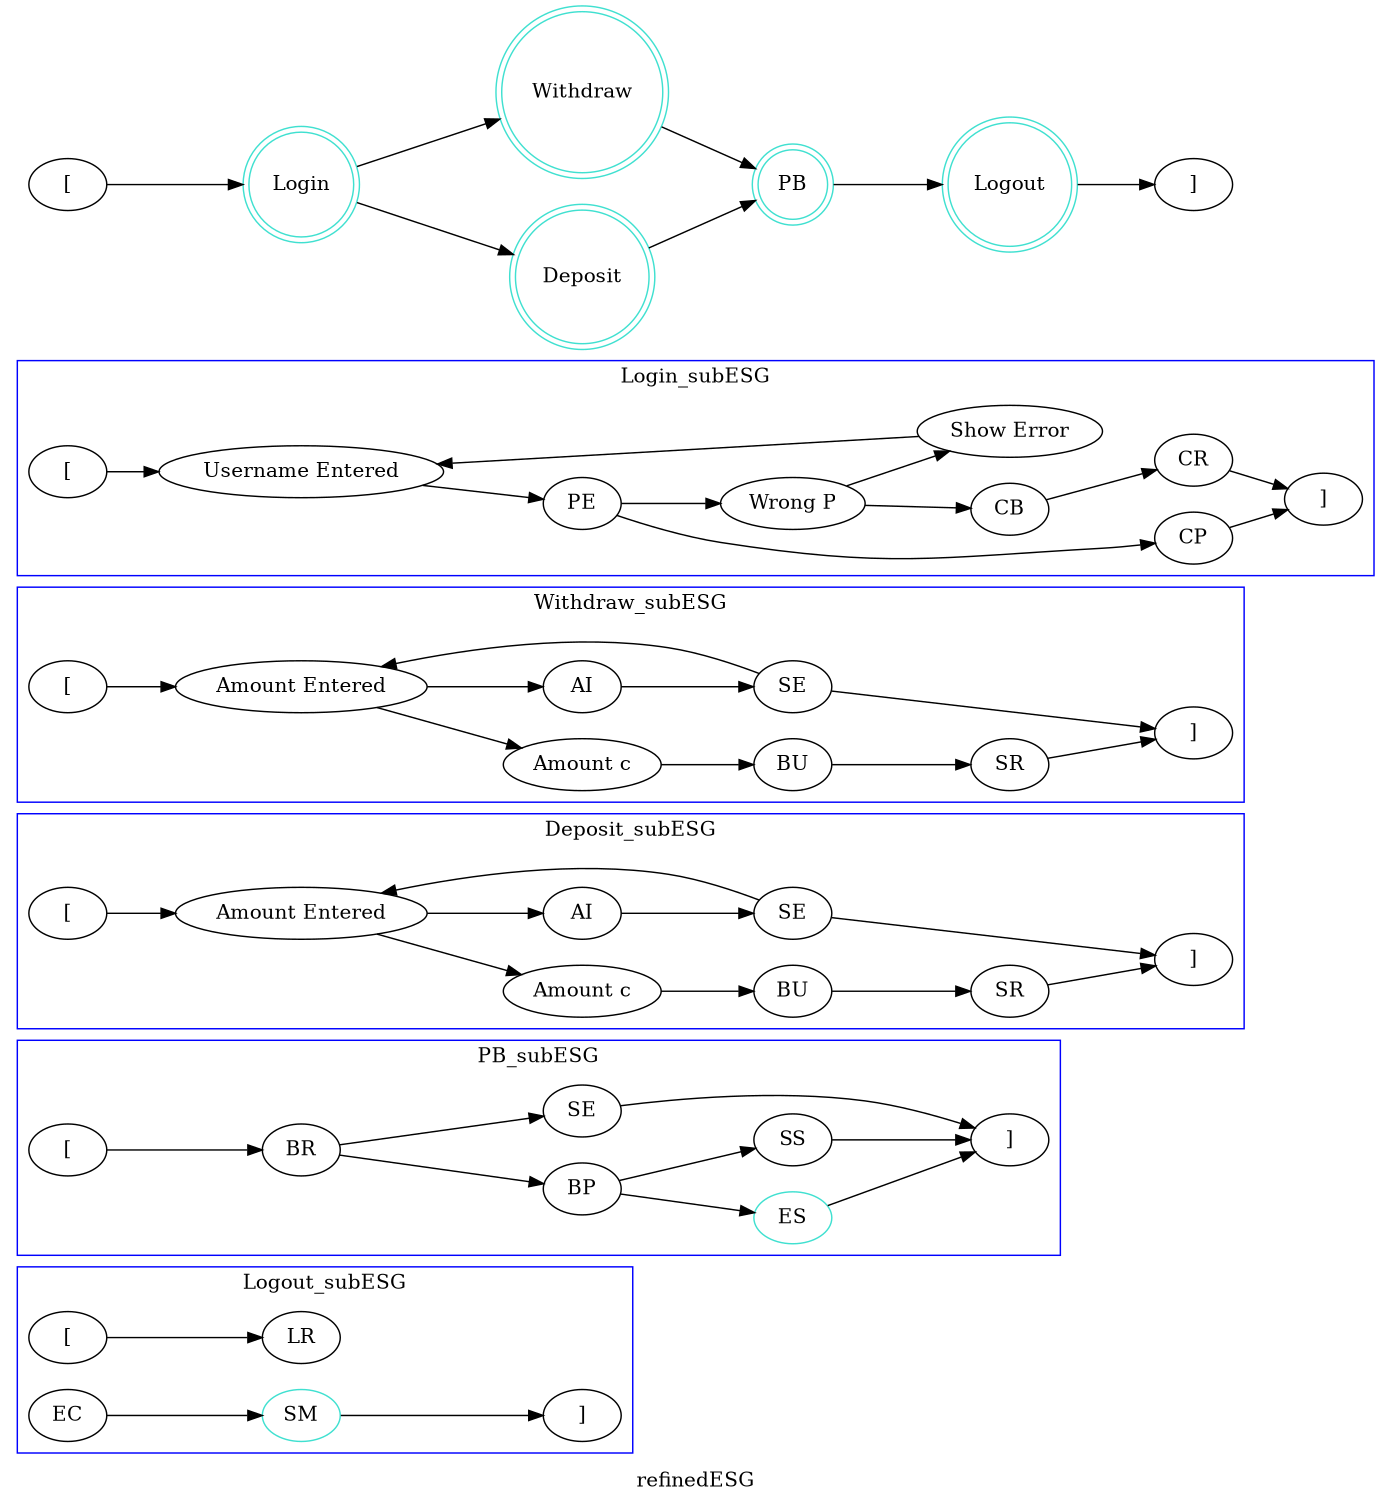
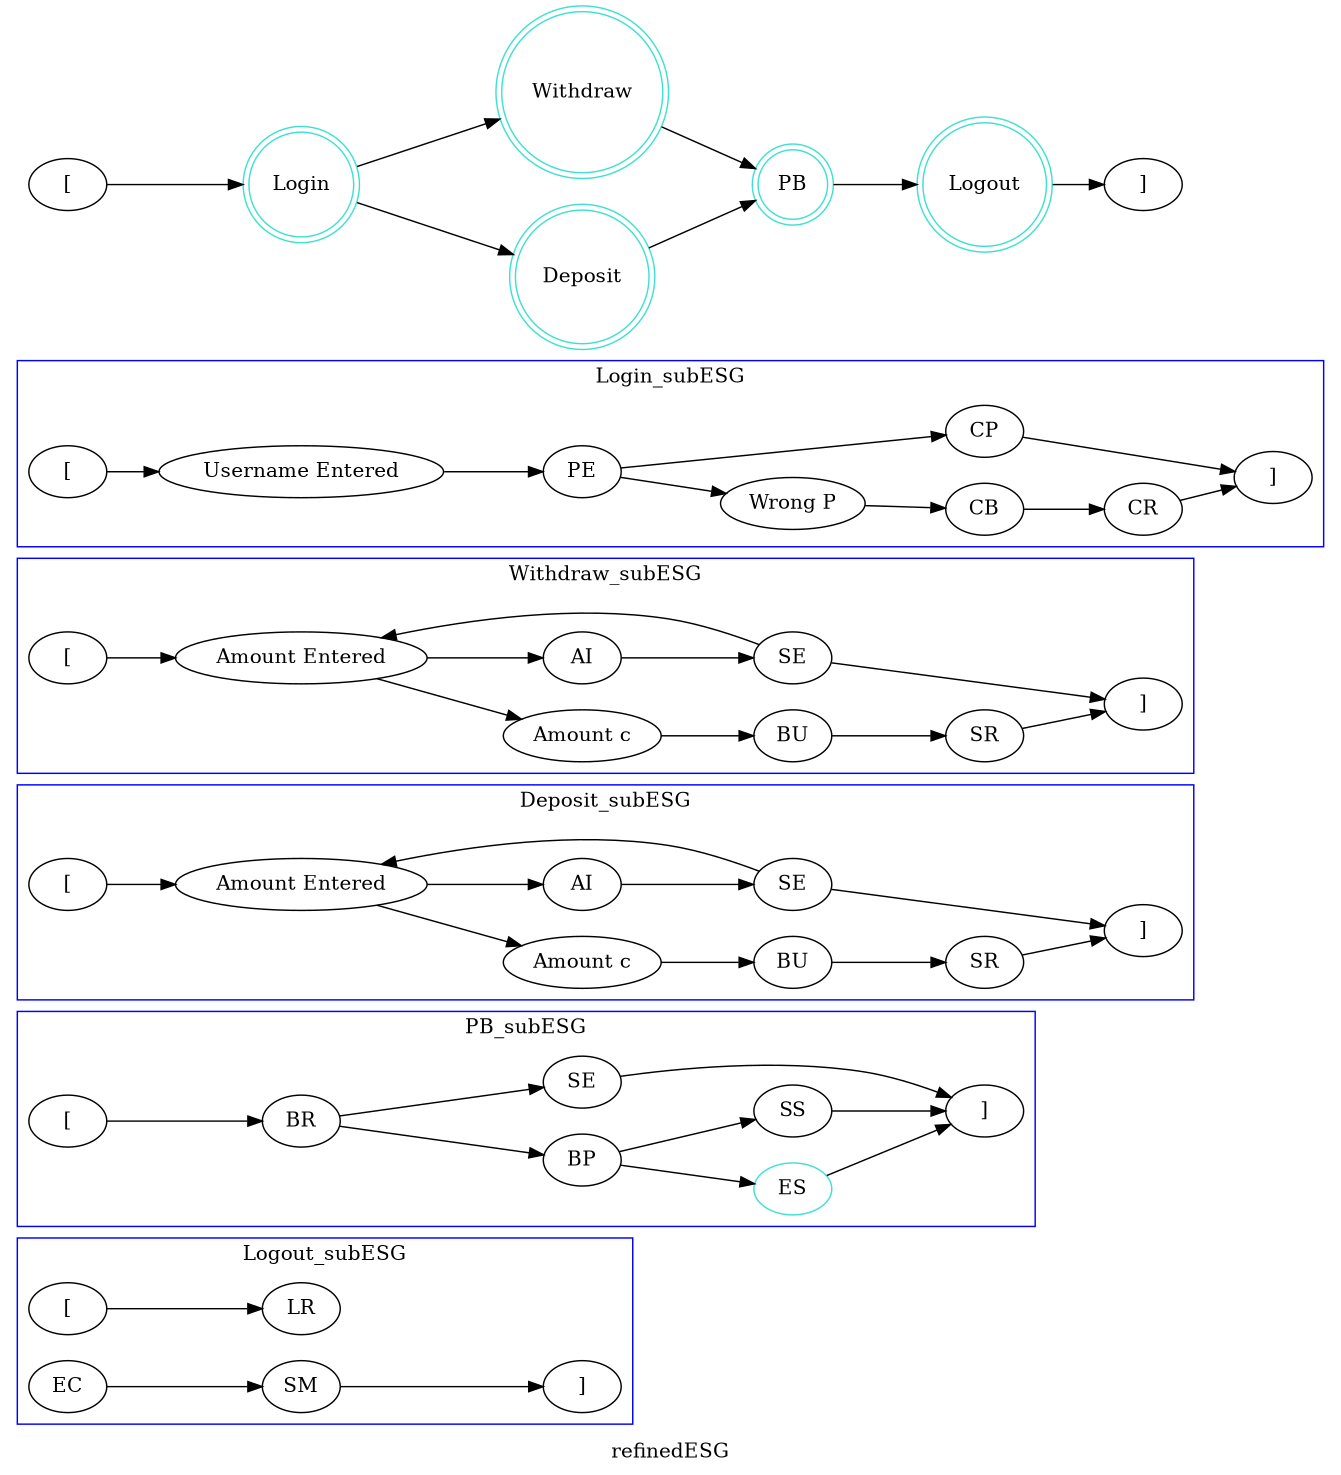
(1010, 431) -> none
(301, 1415) -> (301, 1387)
